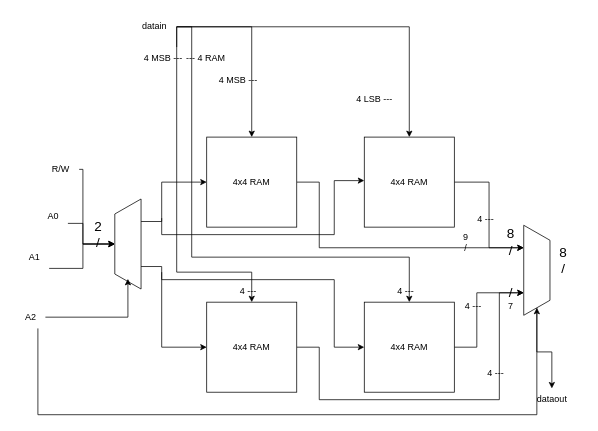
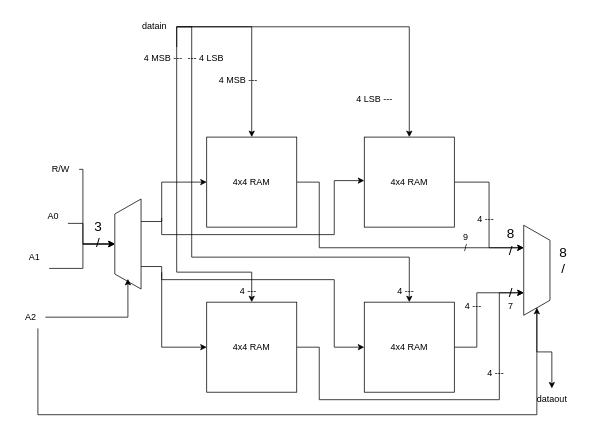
(196, 58) -> (196, 58)
(98, 234) -> (98, 234)
